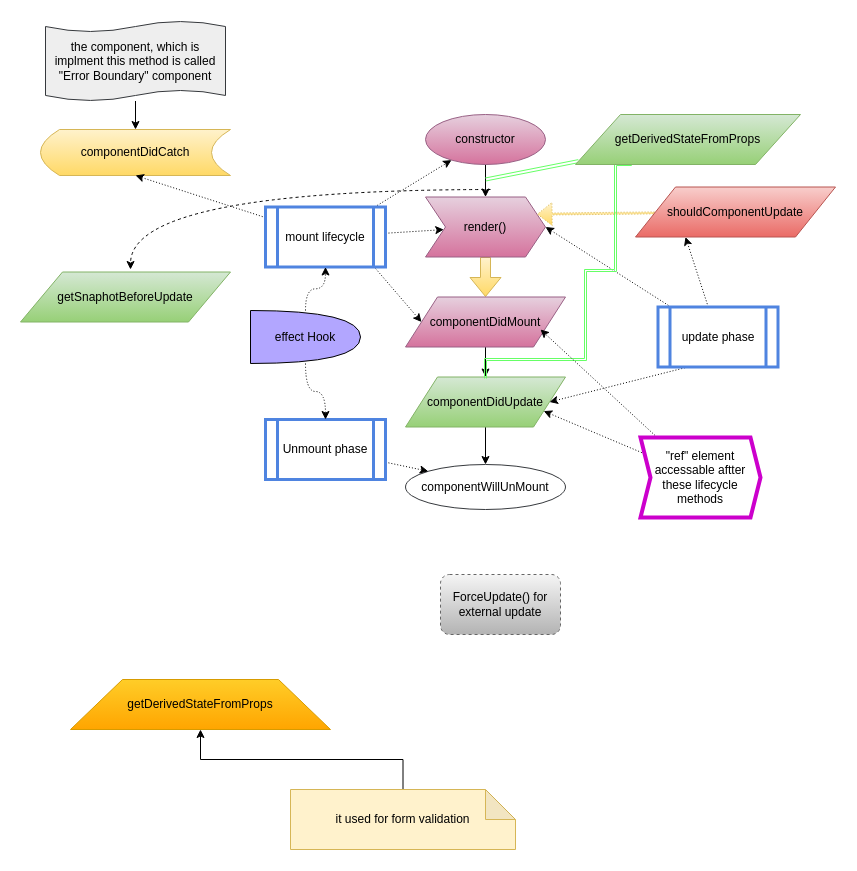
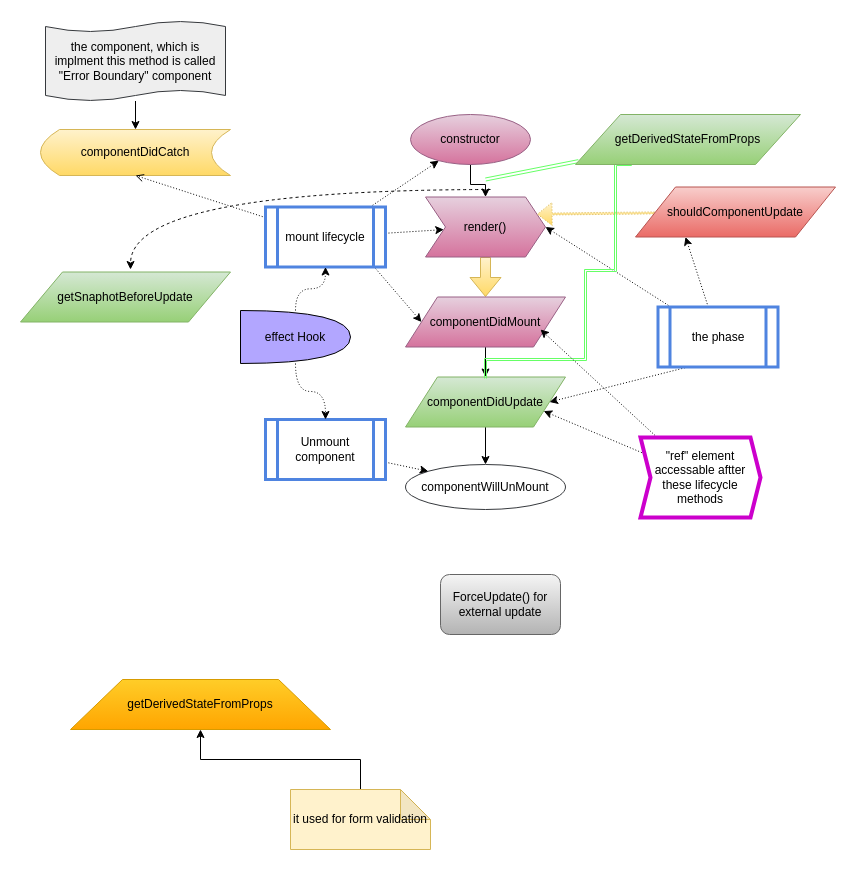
(486, 140) -> (471, 140)
(143, 178) -> (141, 177)
(306, 337) -> (296, 337)
(719, 338) -> (719, 338)
(326, 450) -> (326, 450)
(501, 605) -> (501, 605)
(403, 820) -> (361, 820)
